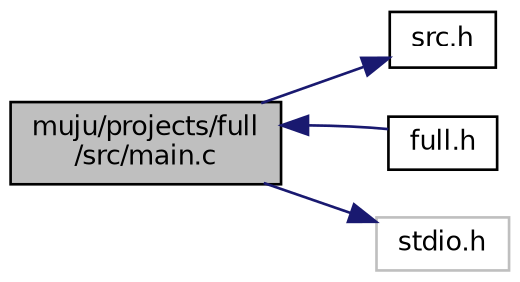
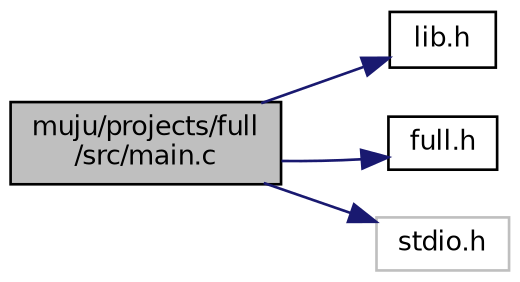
(443, 40) -> (443, 40)
(348, 126) -> (321, 161)
